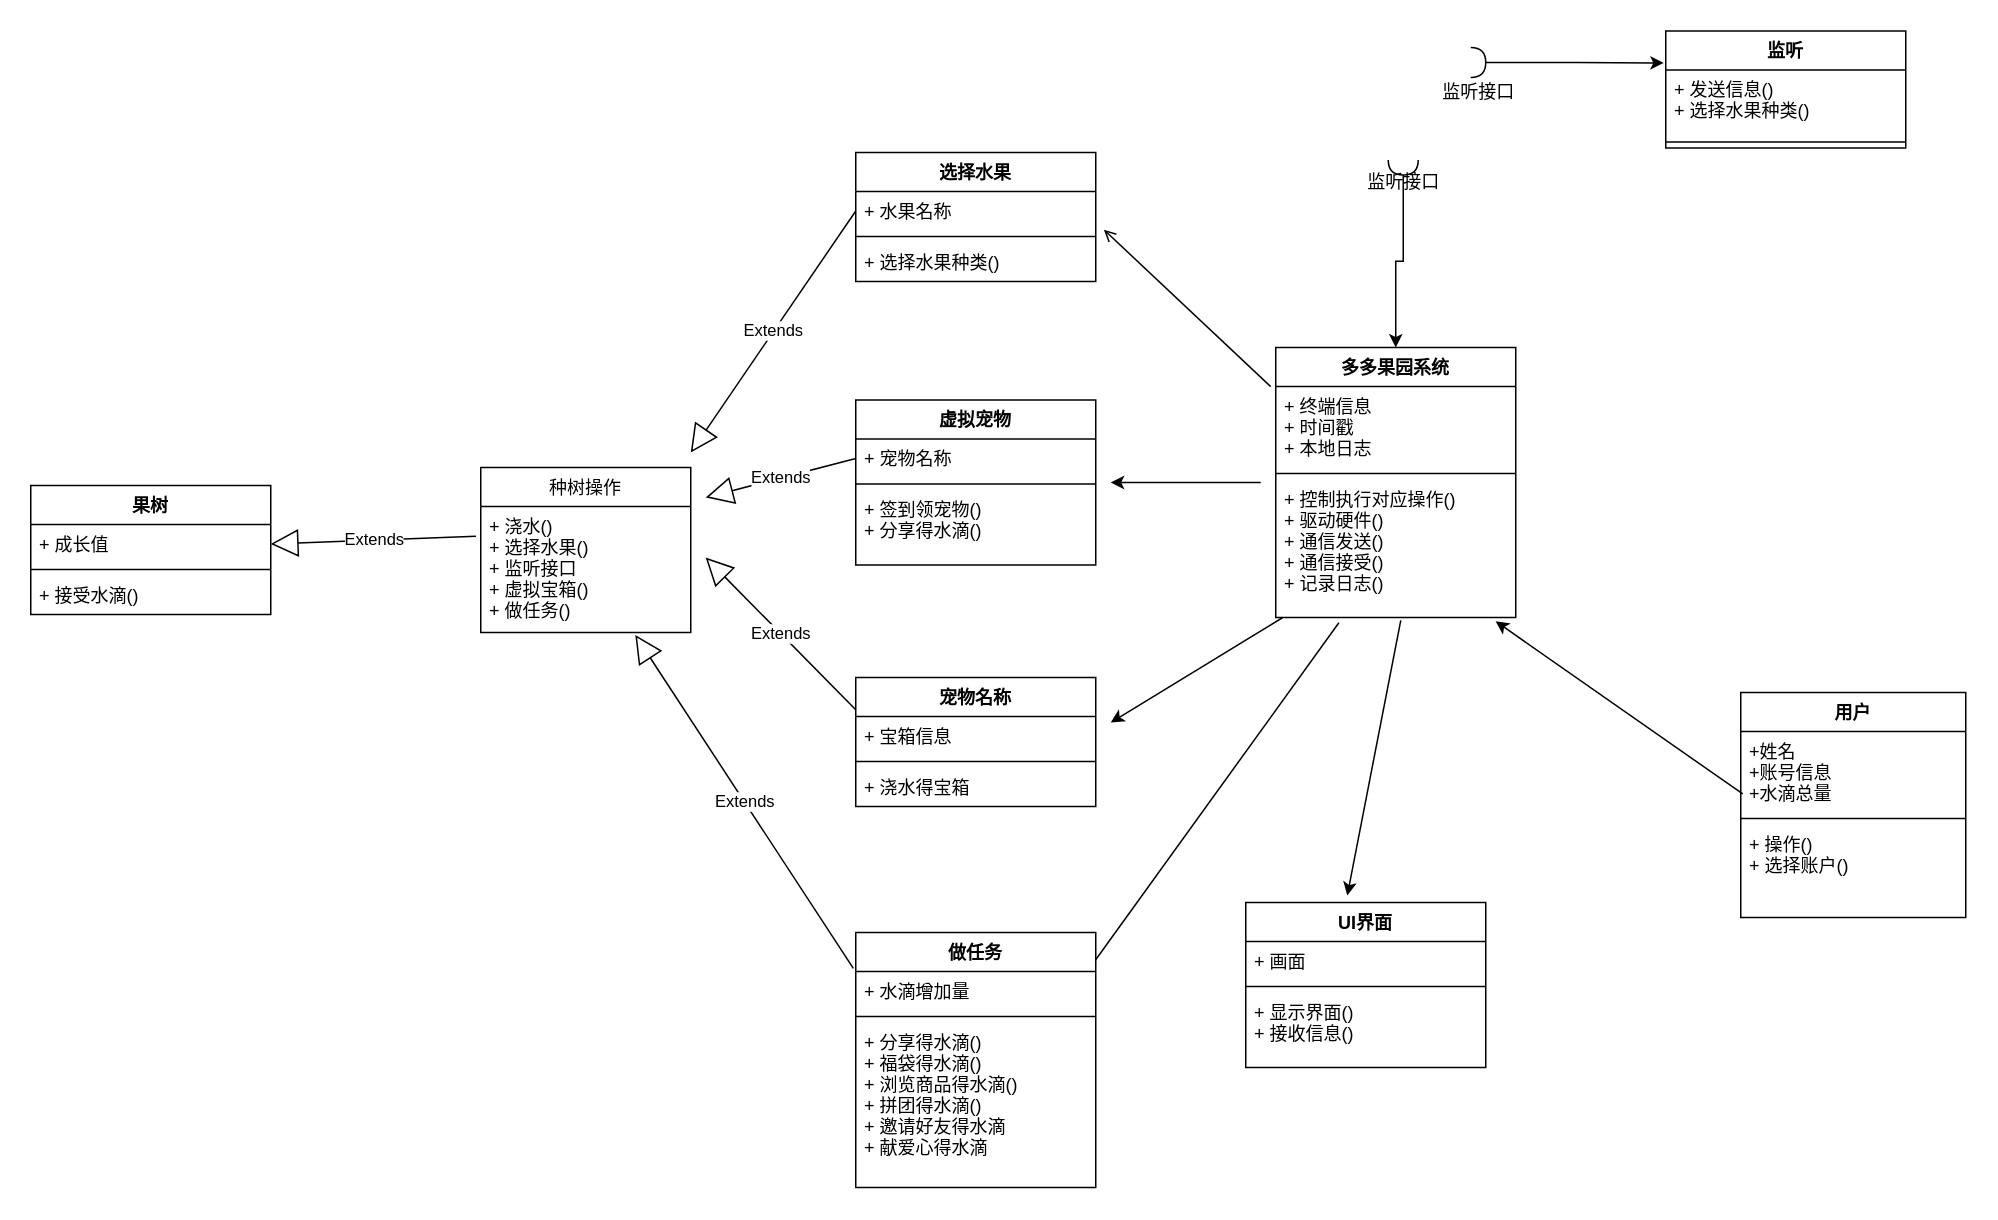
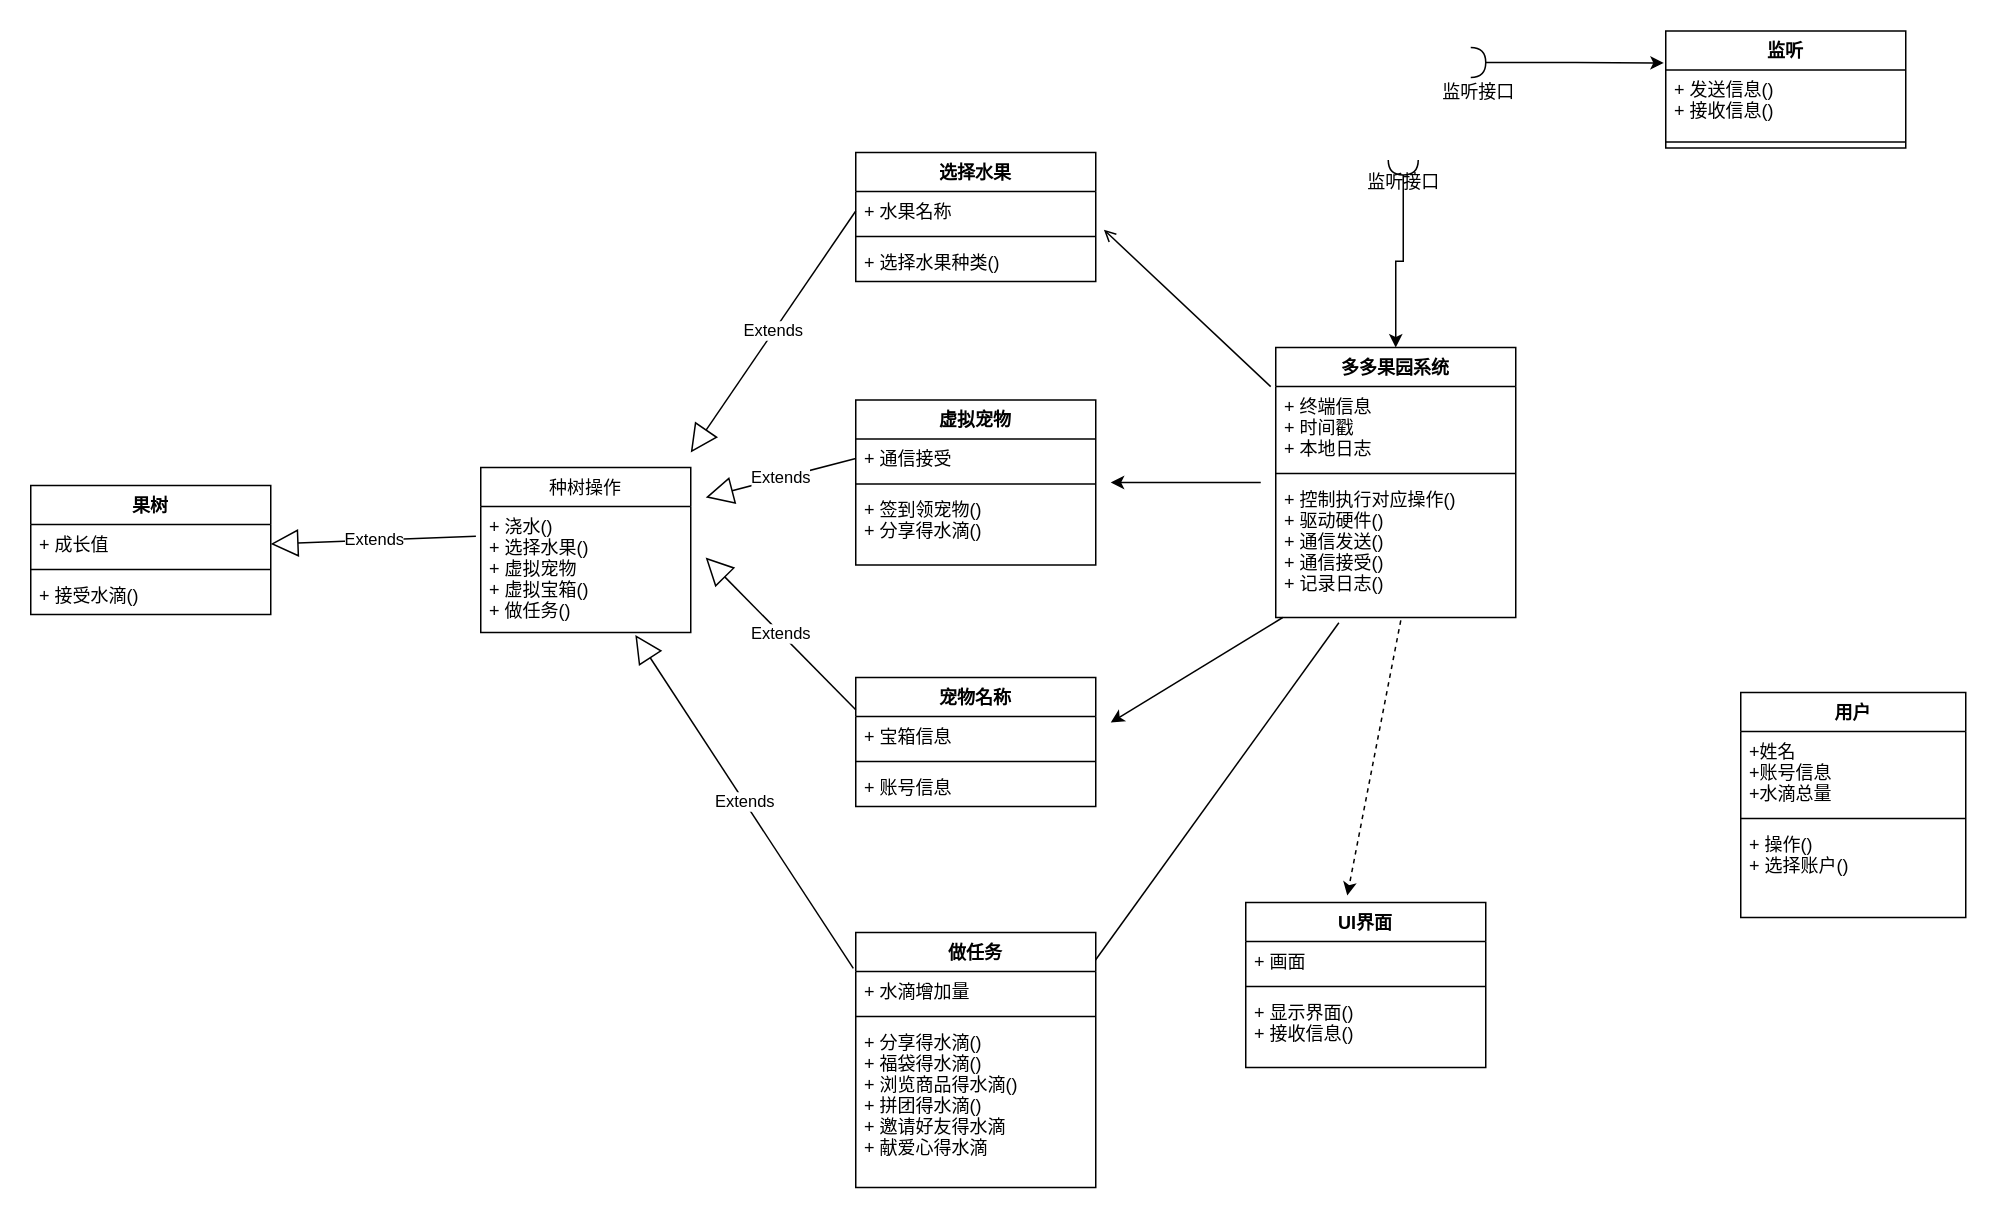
(1728, 90) -> (1728, 90)
(908, 459) -> (908, 459)
(525, 527) -> (525, 527)
(1624, 710) -> none
(1375, 754) -> (1375, 754)
(917, 788) -> (908, 788)
